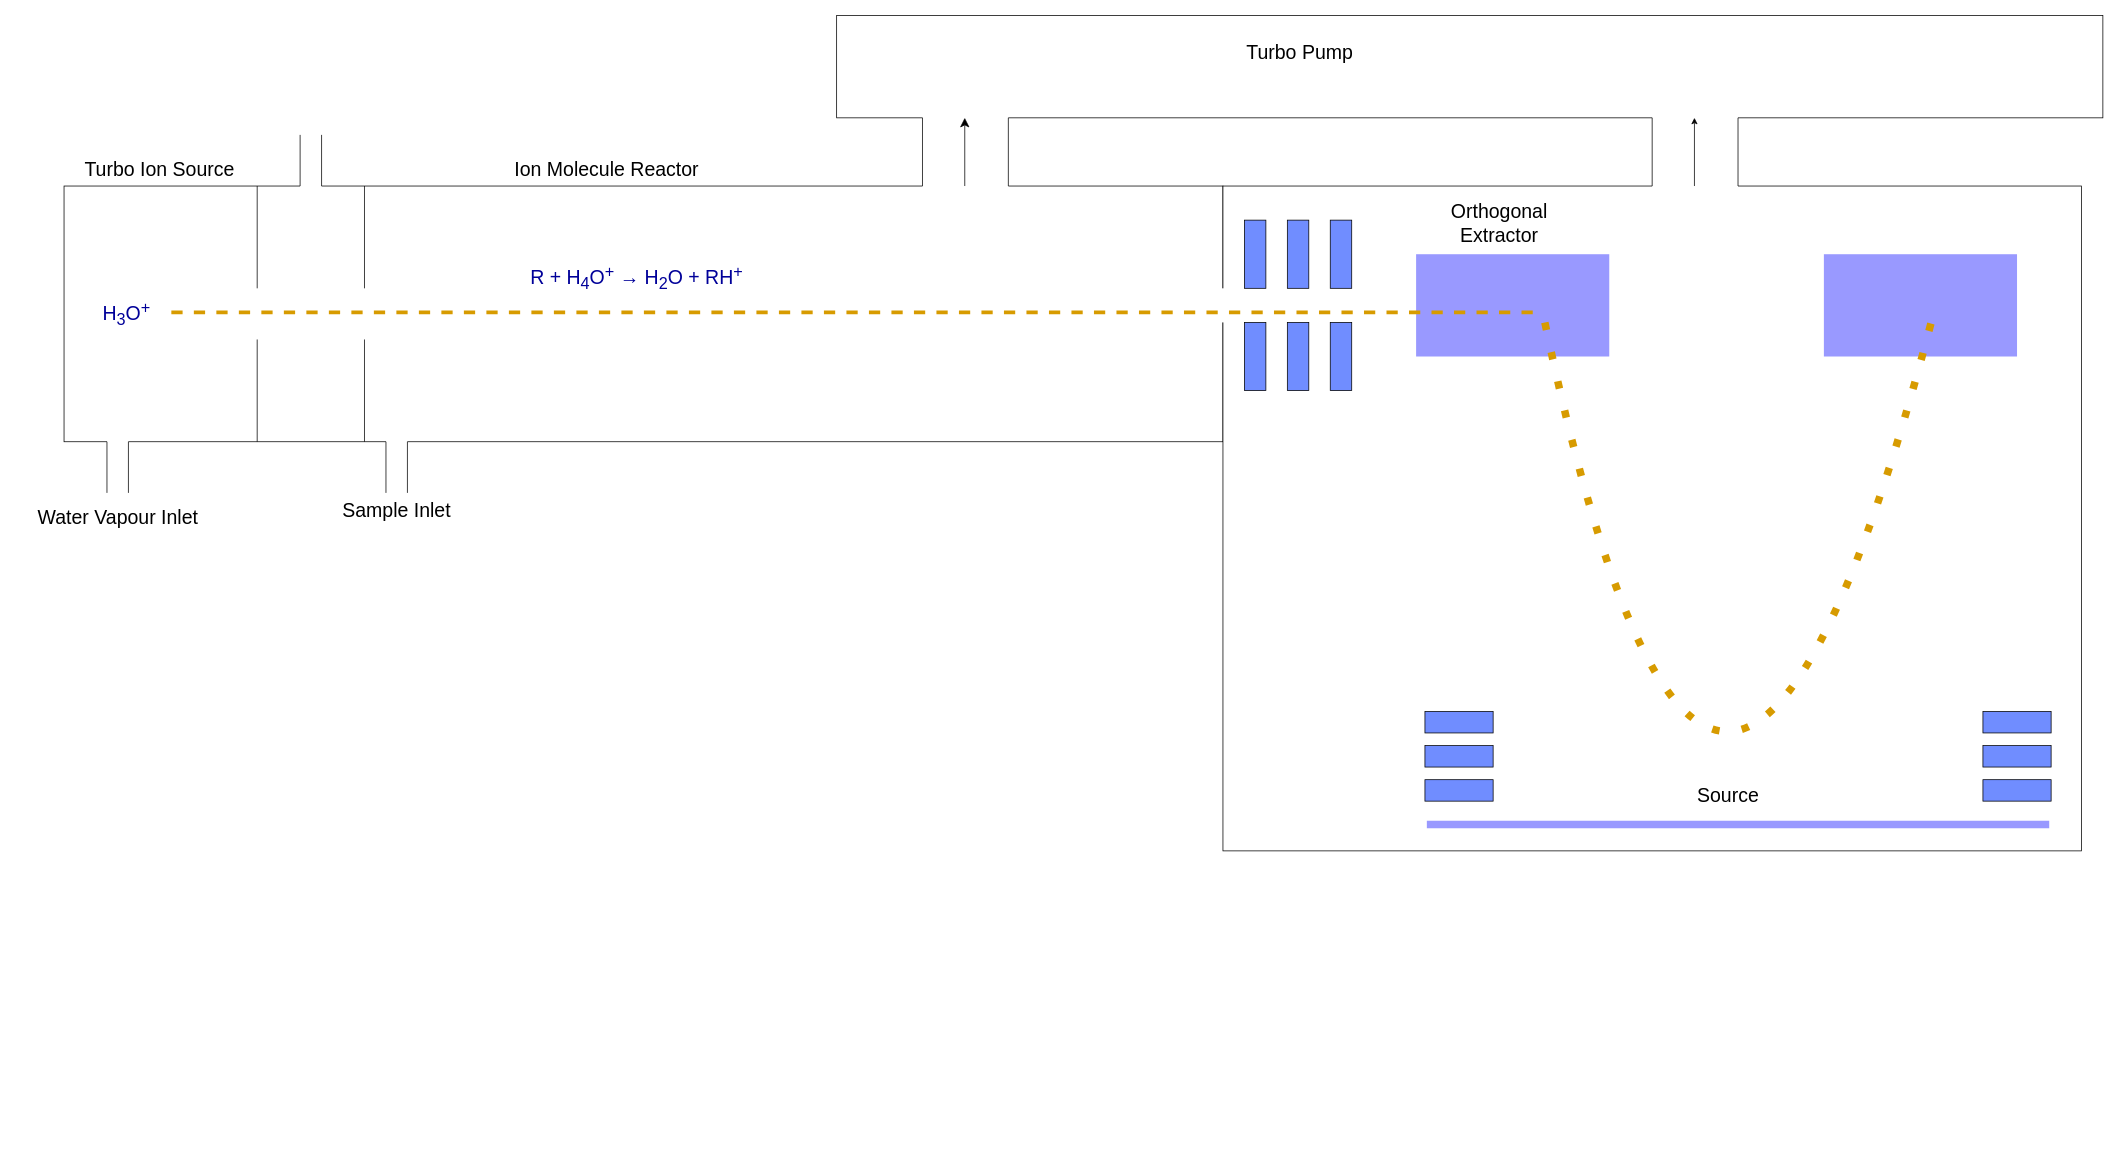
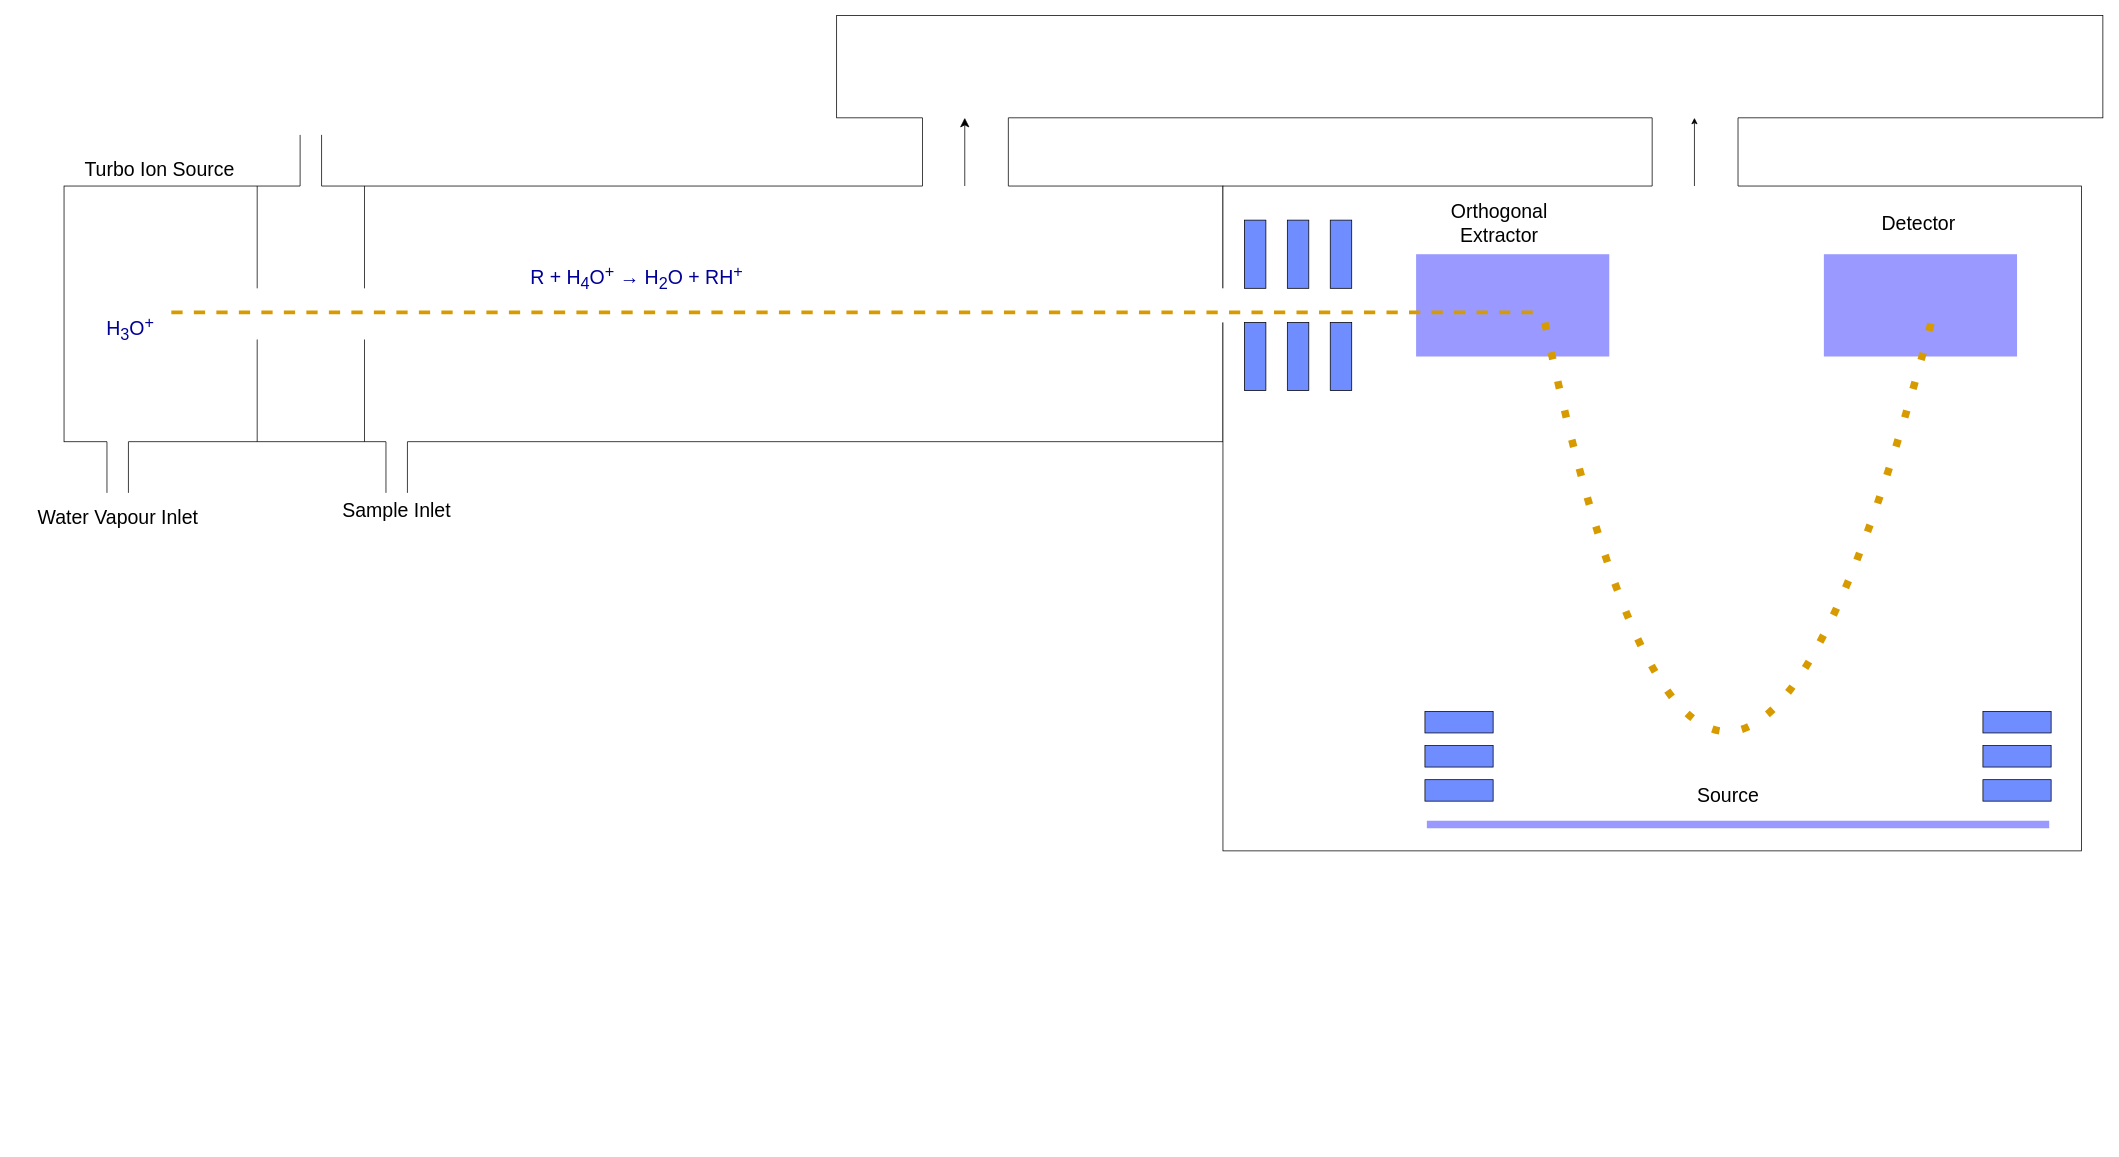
(1299, 52) -> none
(606, 169) -> none
none -> (1918, 224)
(126, 314) -> (130, 329)
